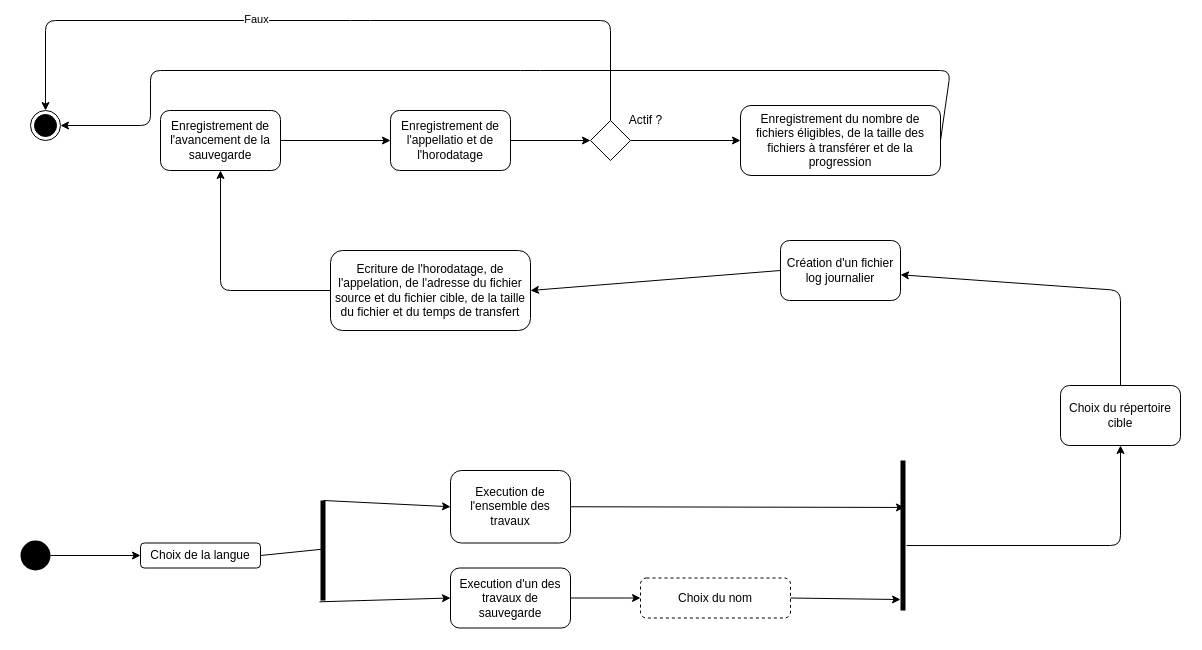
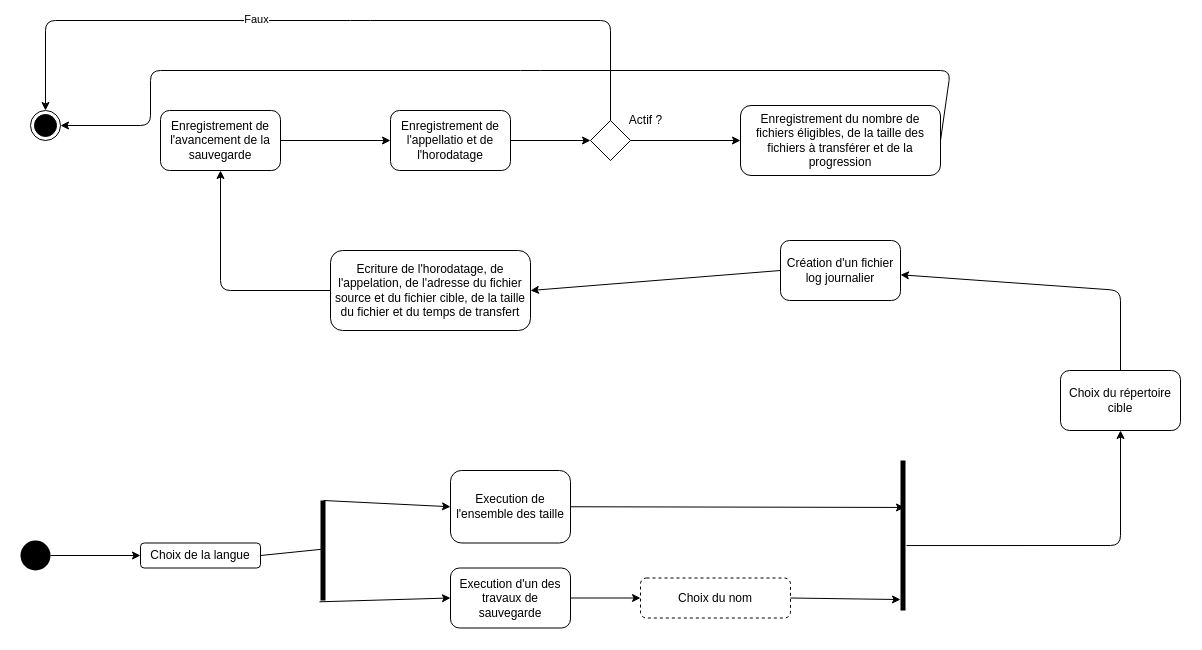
(1121, 416) -> (1121, 401)
(511, 507) -> (511, 507)
